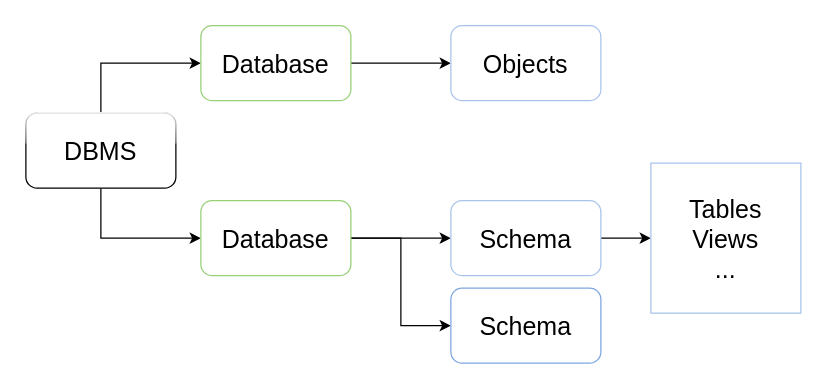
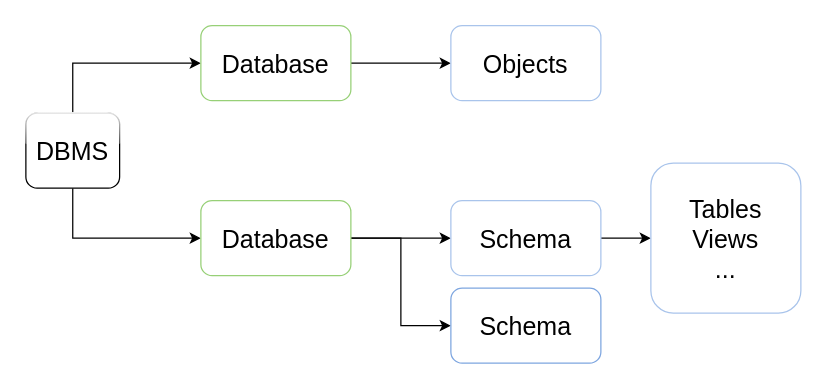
(101, 151) -> (73, 151)
(726, 238) -> (726, 238)
